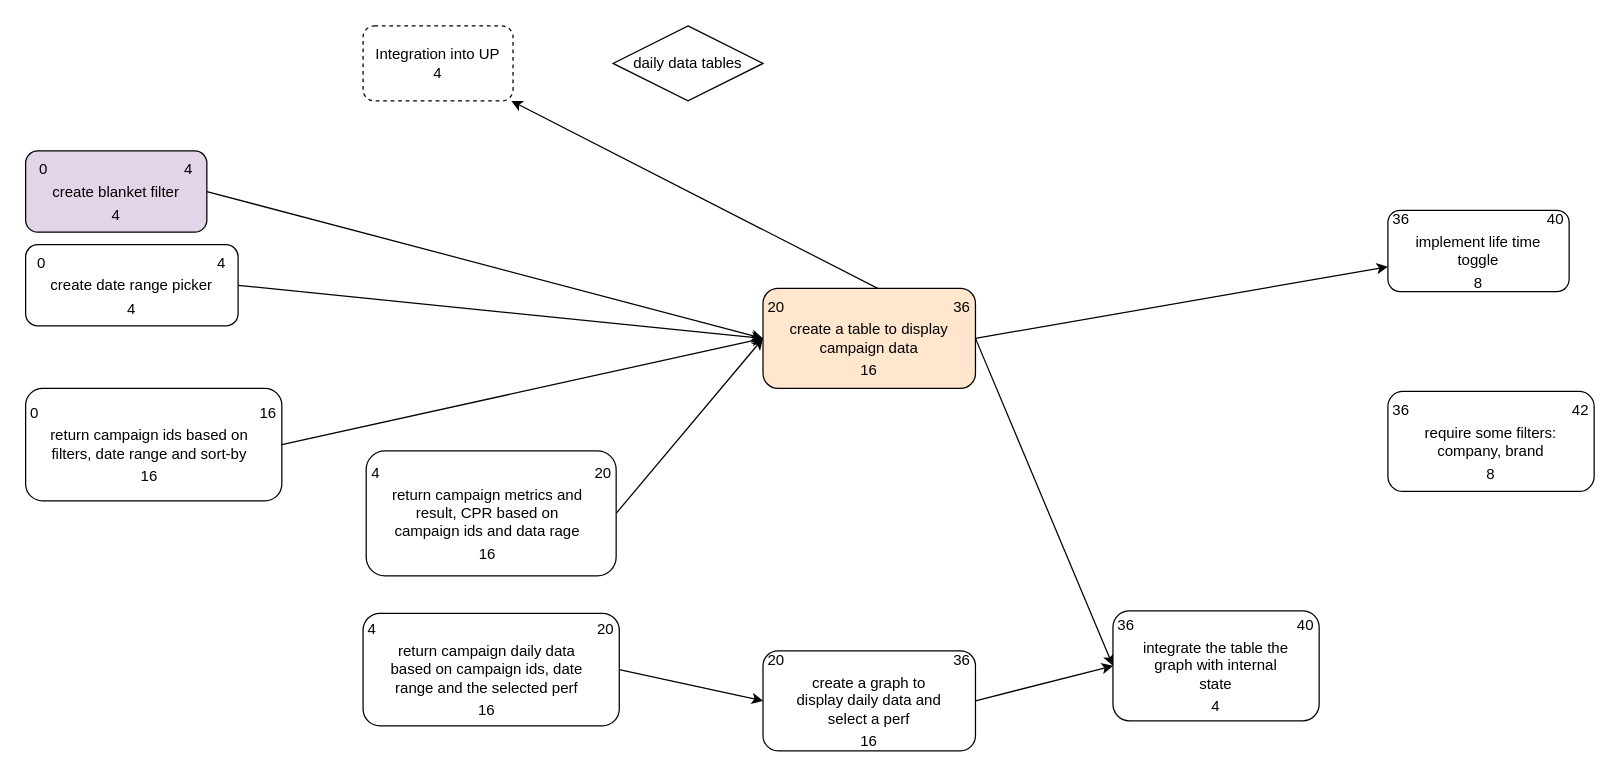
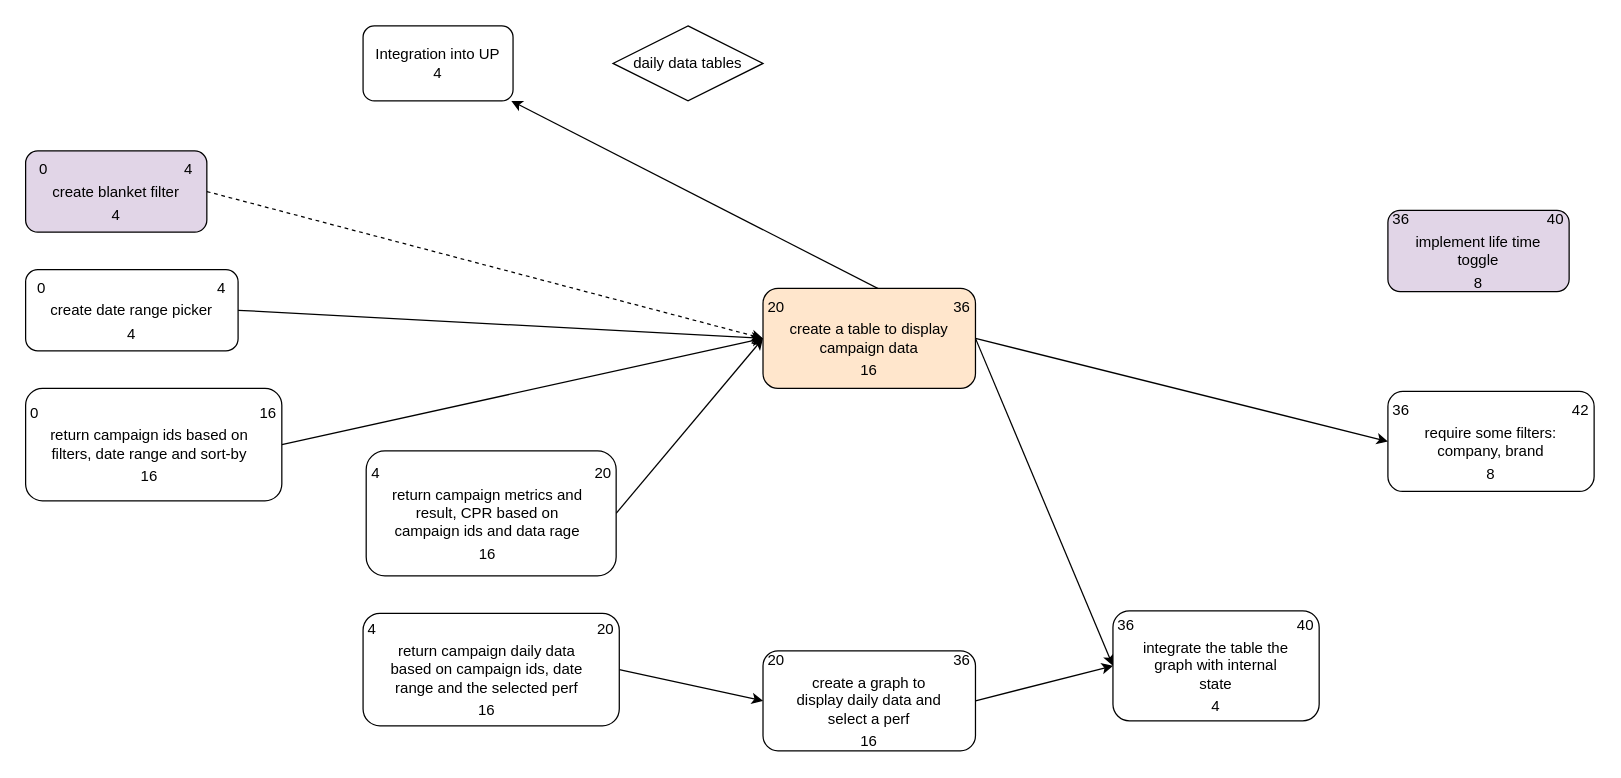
(438, 63) -> (438, 63)
(1479, 251) -> (1479, 251)
(479, 263) -> (479, 263)
(132, 285) -> (132, 310)
(1178, 303) -> (1178, 389)
